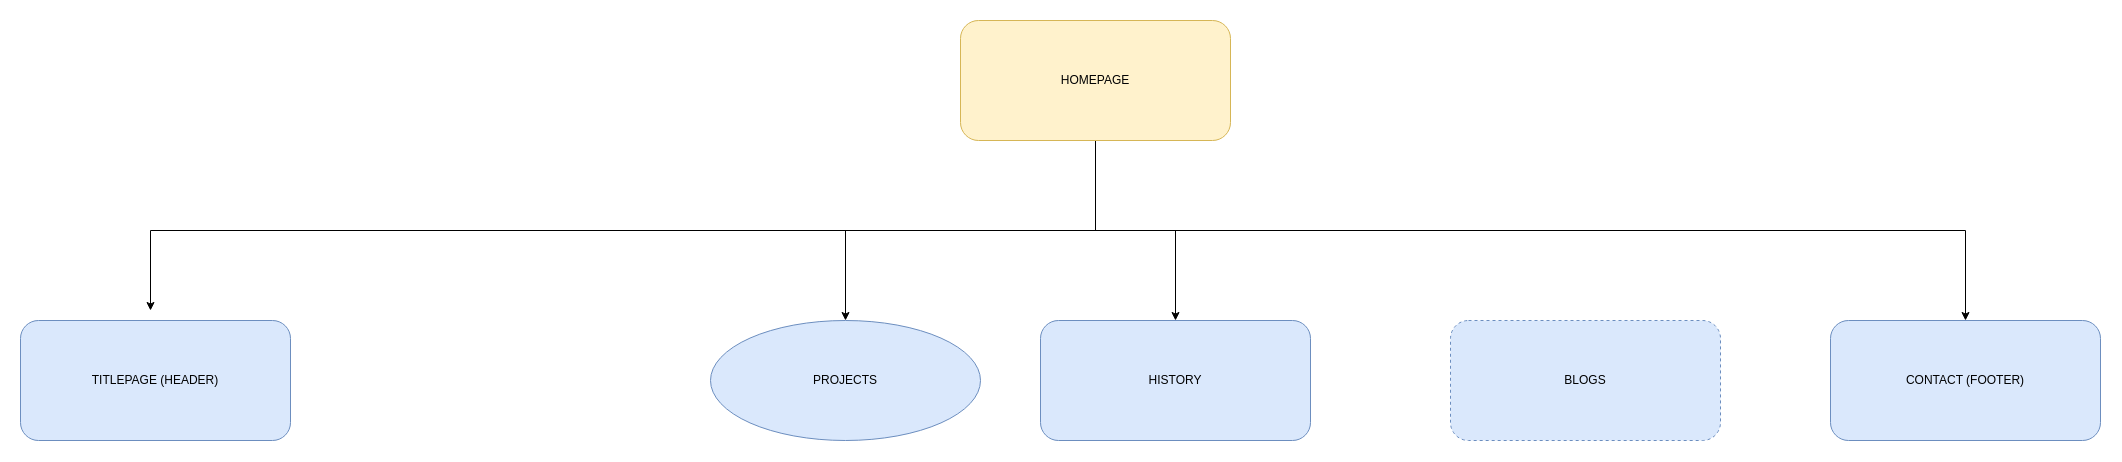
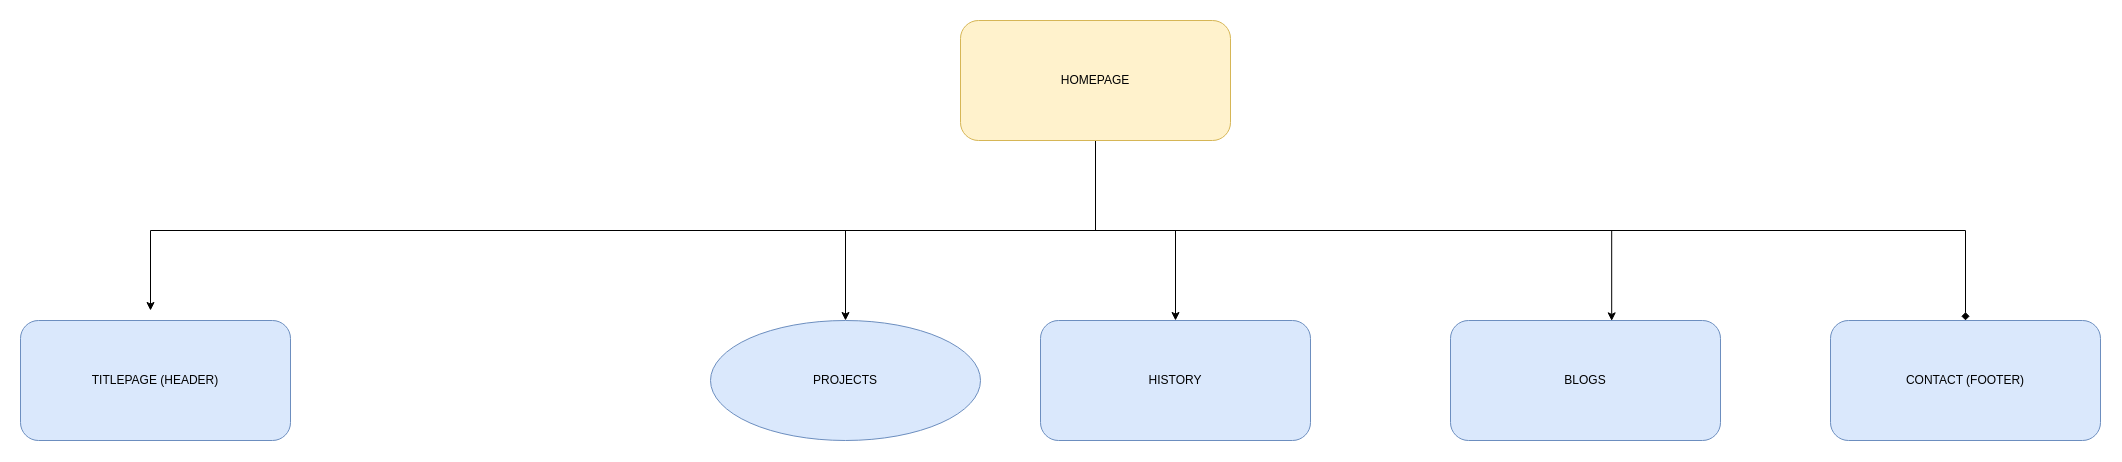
none -> (1612, 273)
(1966, 312) -> (1966, 311)
(1586, 381) -> (1586, 381)
